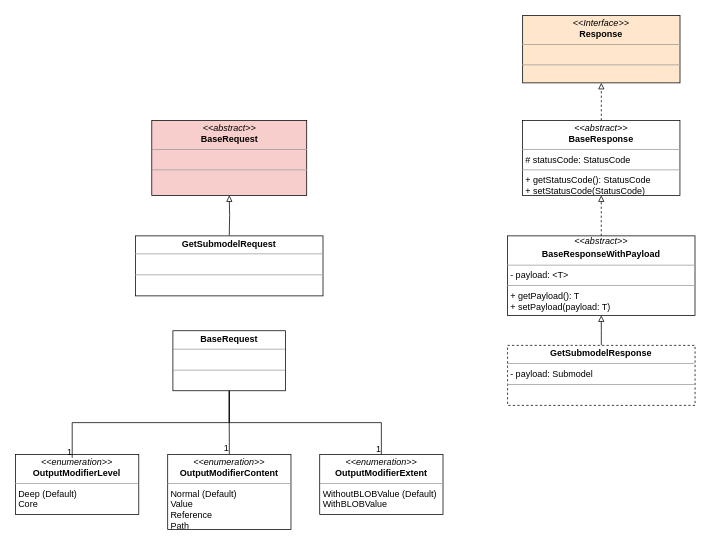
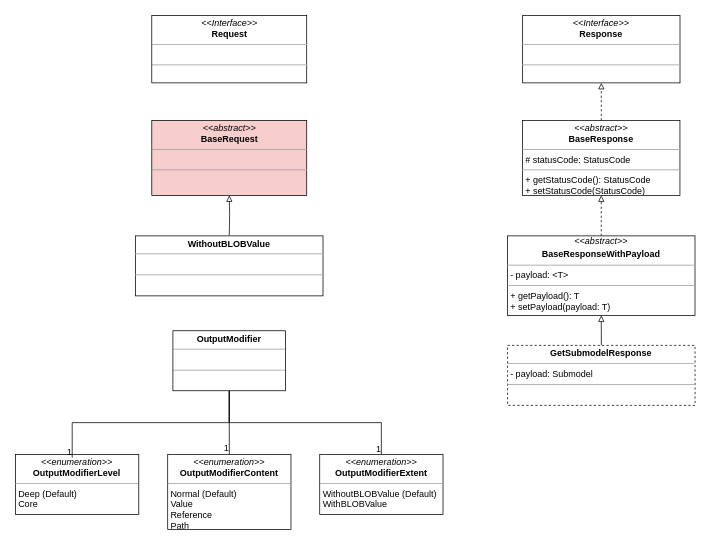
none -> (229, 49)
(601, 49) -> (601, 49)
(180, 241) -> (173, 241)
(201, 337) -> (206, 337)
